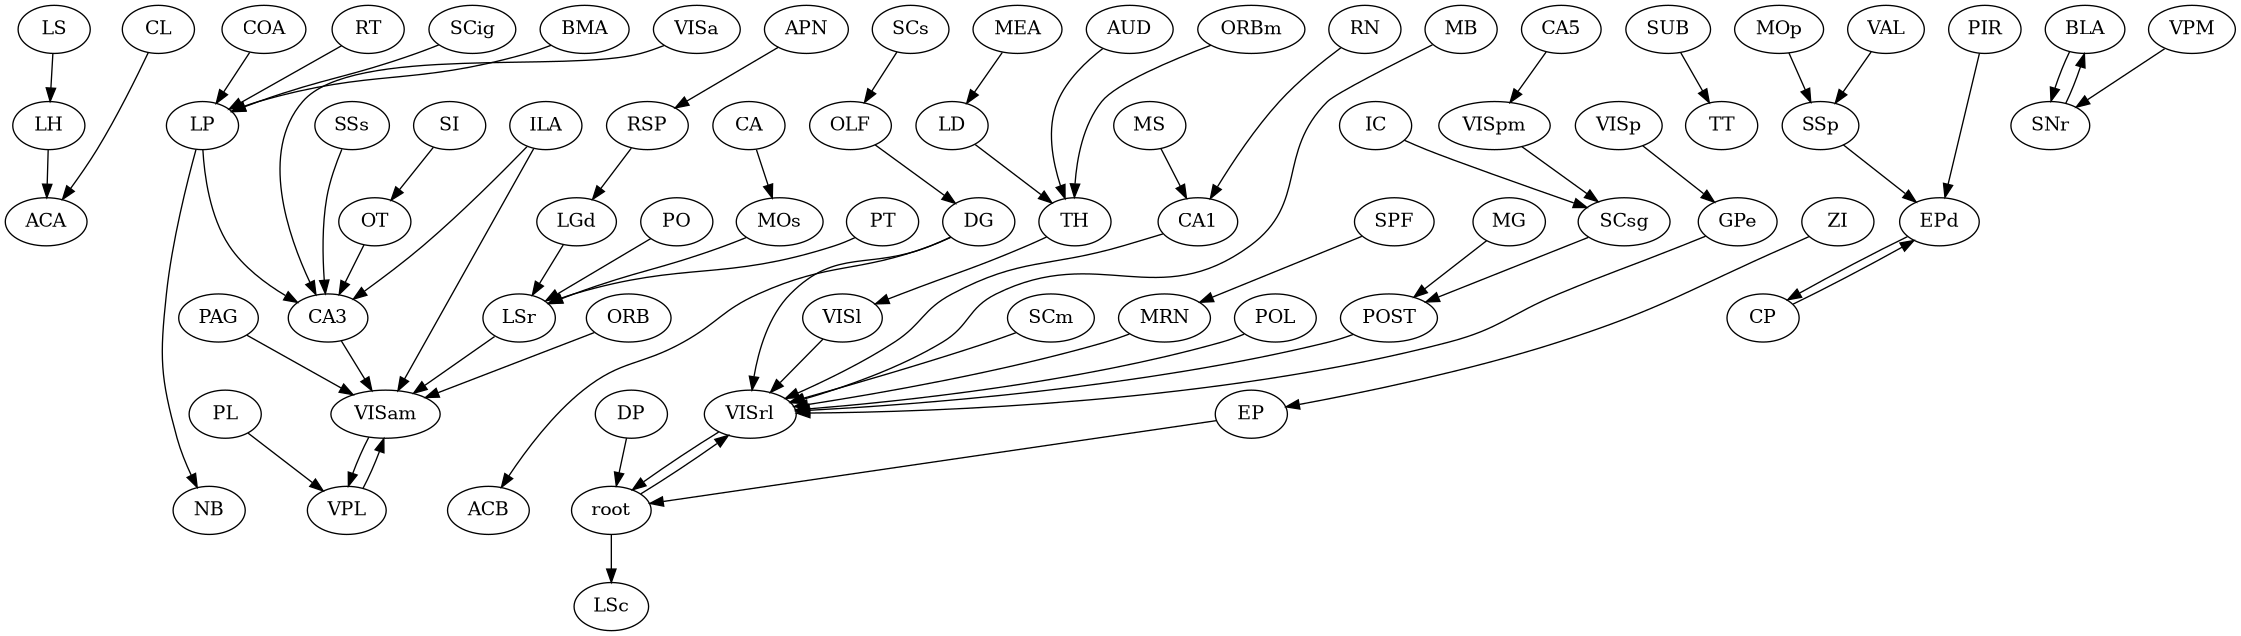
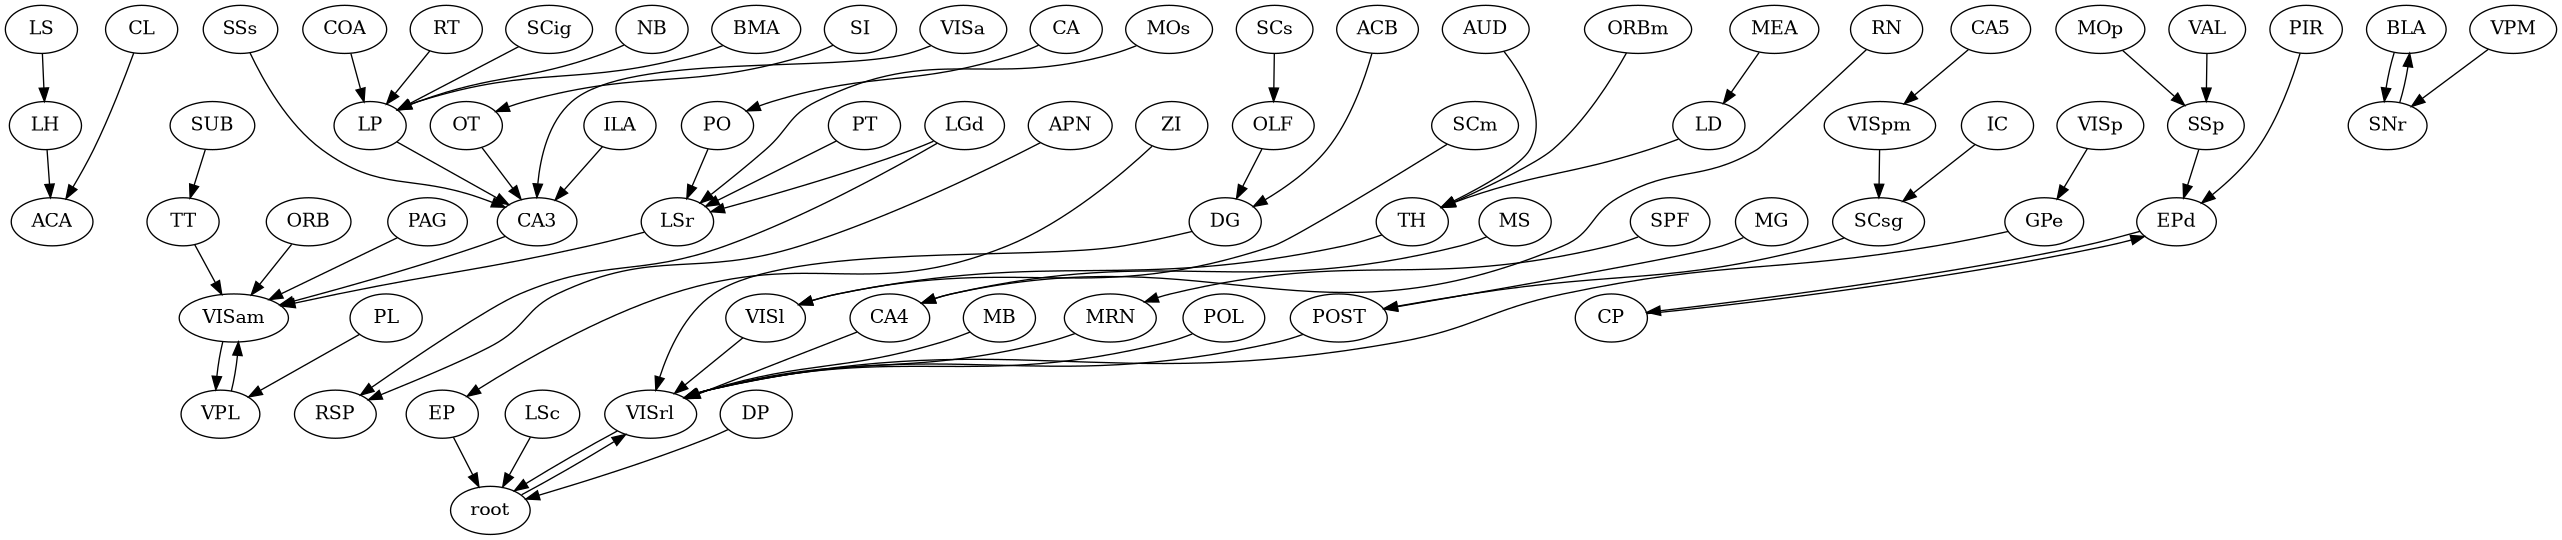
(762, 167) -> (900, 78)
(616, 168) -> (698, 255)
(1198, 222) -> (890, 318)
(469, 264) -> (205, 264)
(165, 313) -> (556, 68)
(711, 324) -> (1335, 139)
(921, 364) -> (1258, 250)
(611, 552) -> (520, 456)
